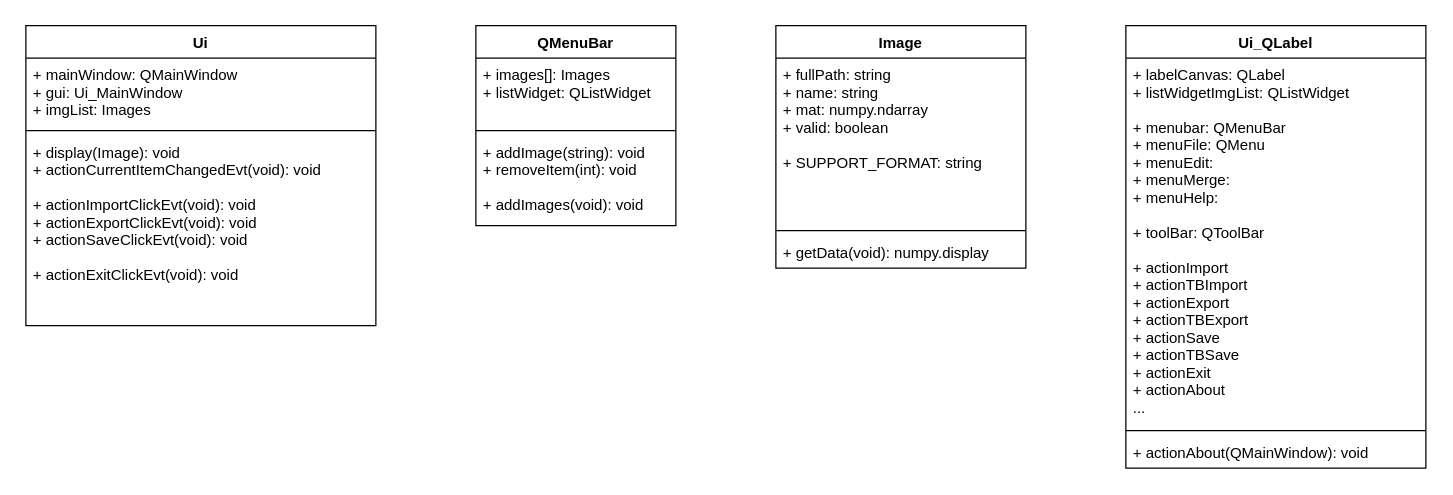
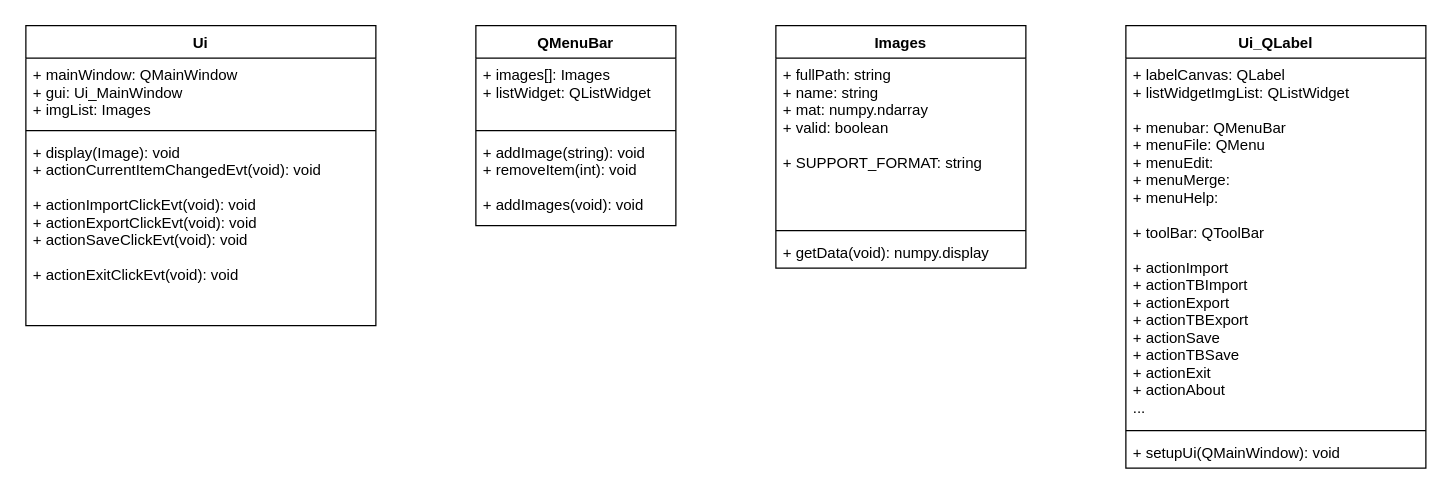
(900, 43) -> (900, 43)
(1253, 453) -> (1236, 453)
